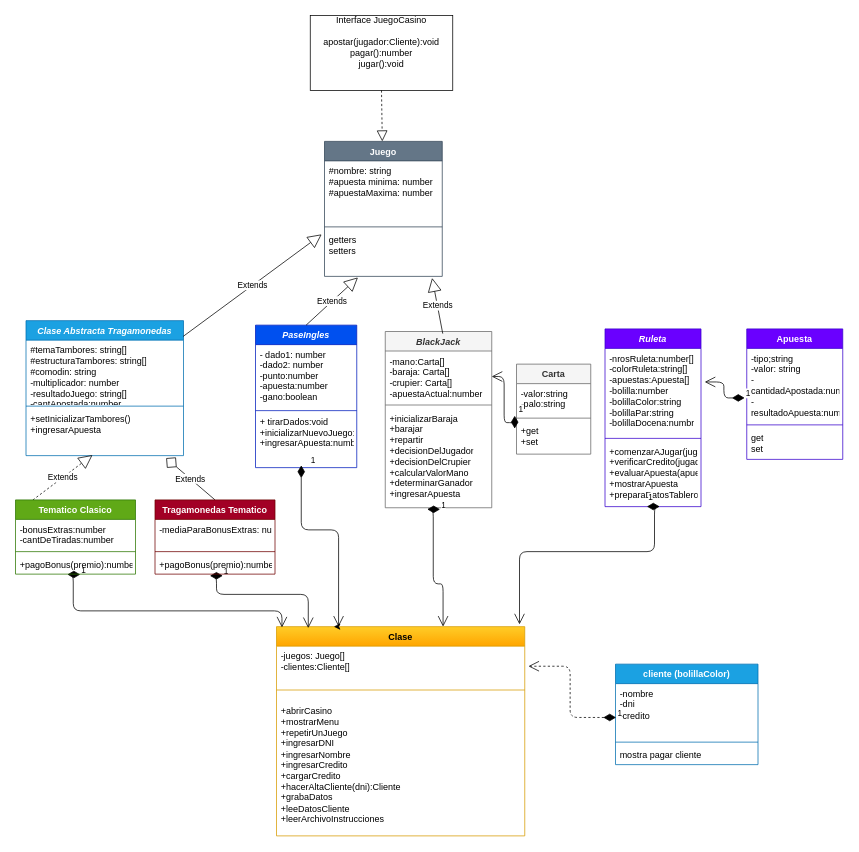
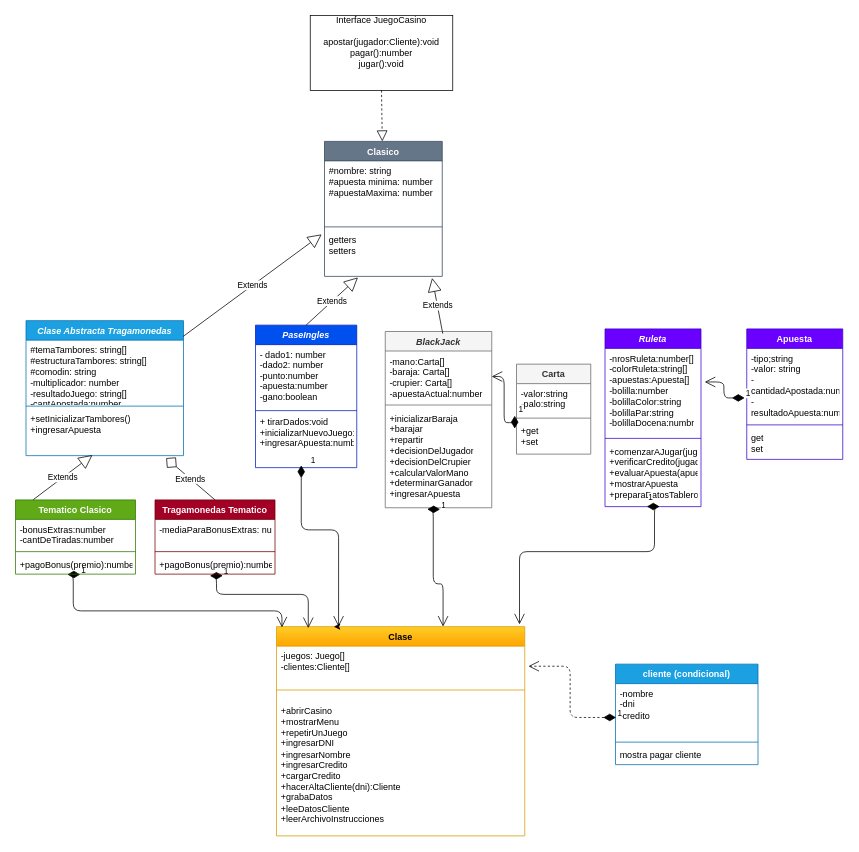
(383, 152) -> (383, 152)
(44, 492) -> (44, 492)
(687, 675) -> (687, 675)
